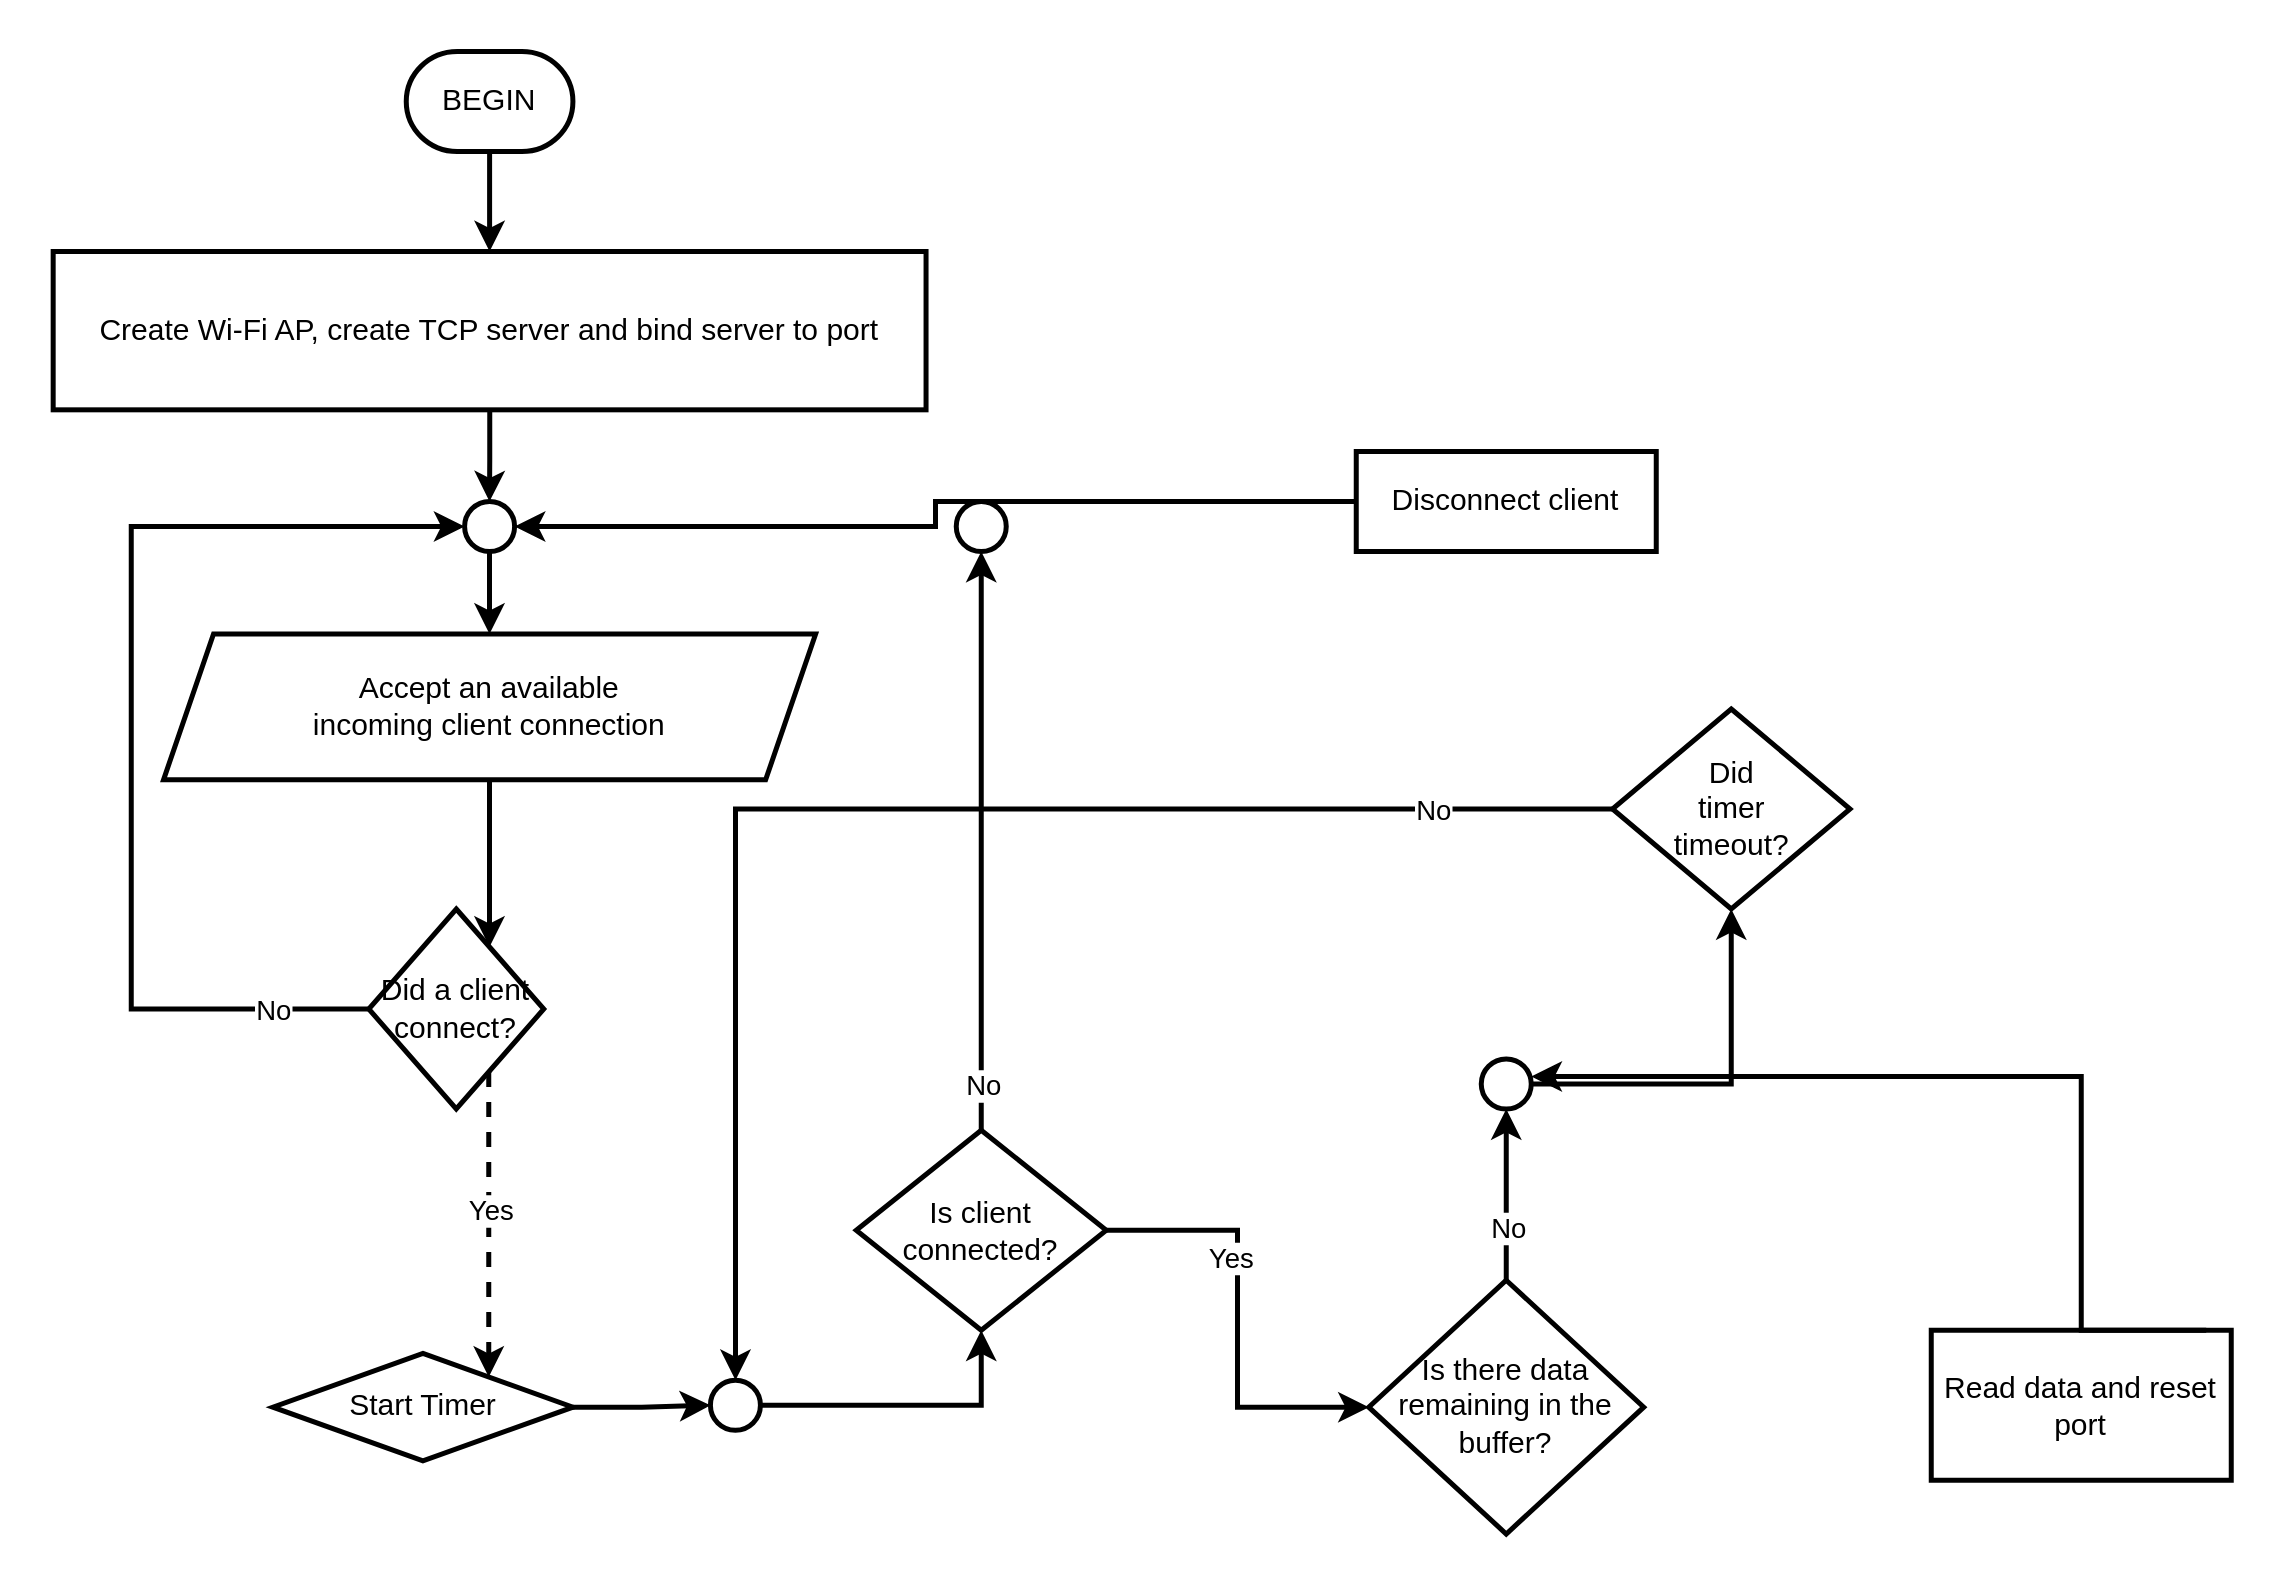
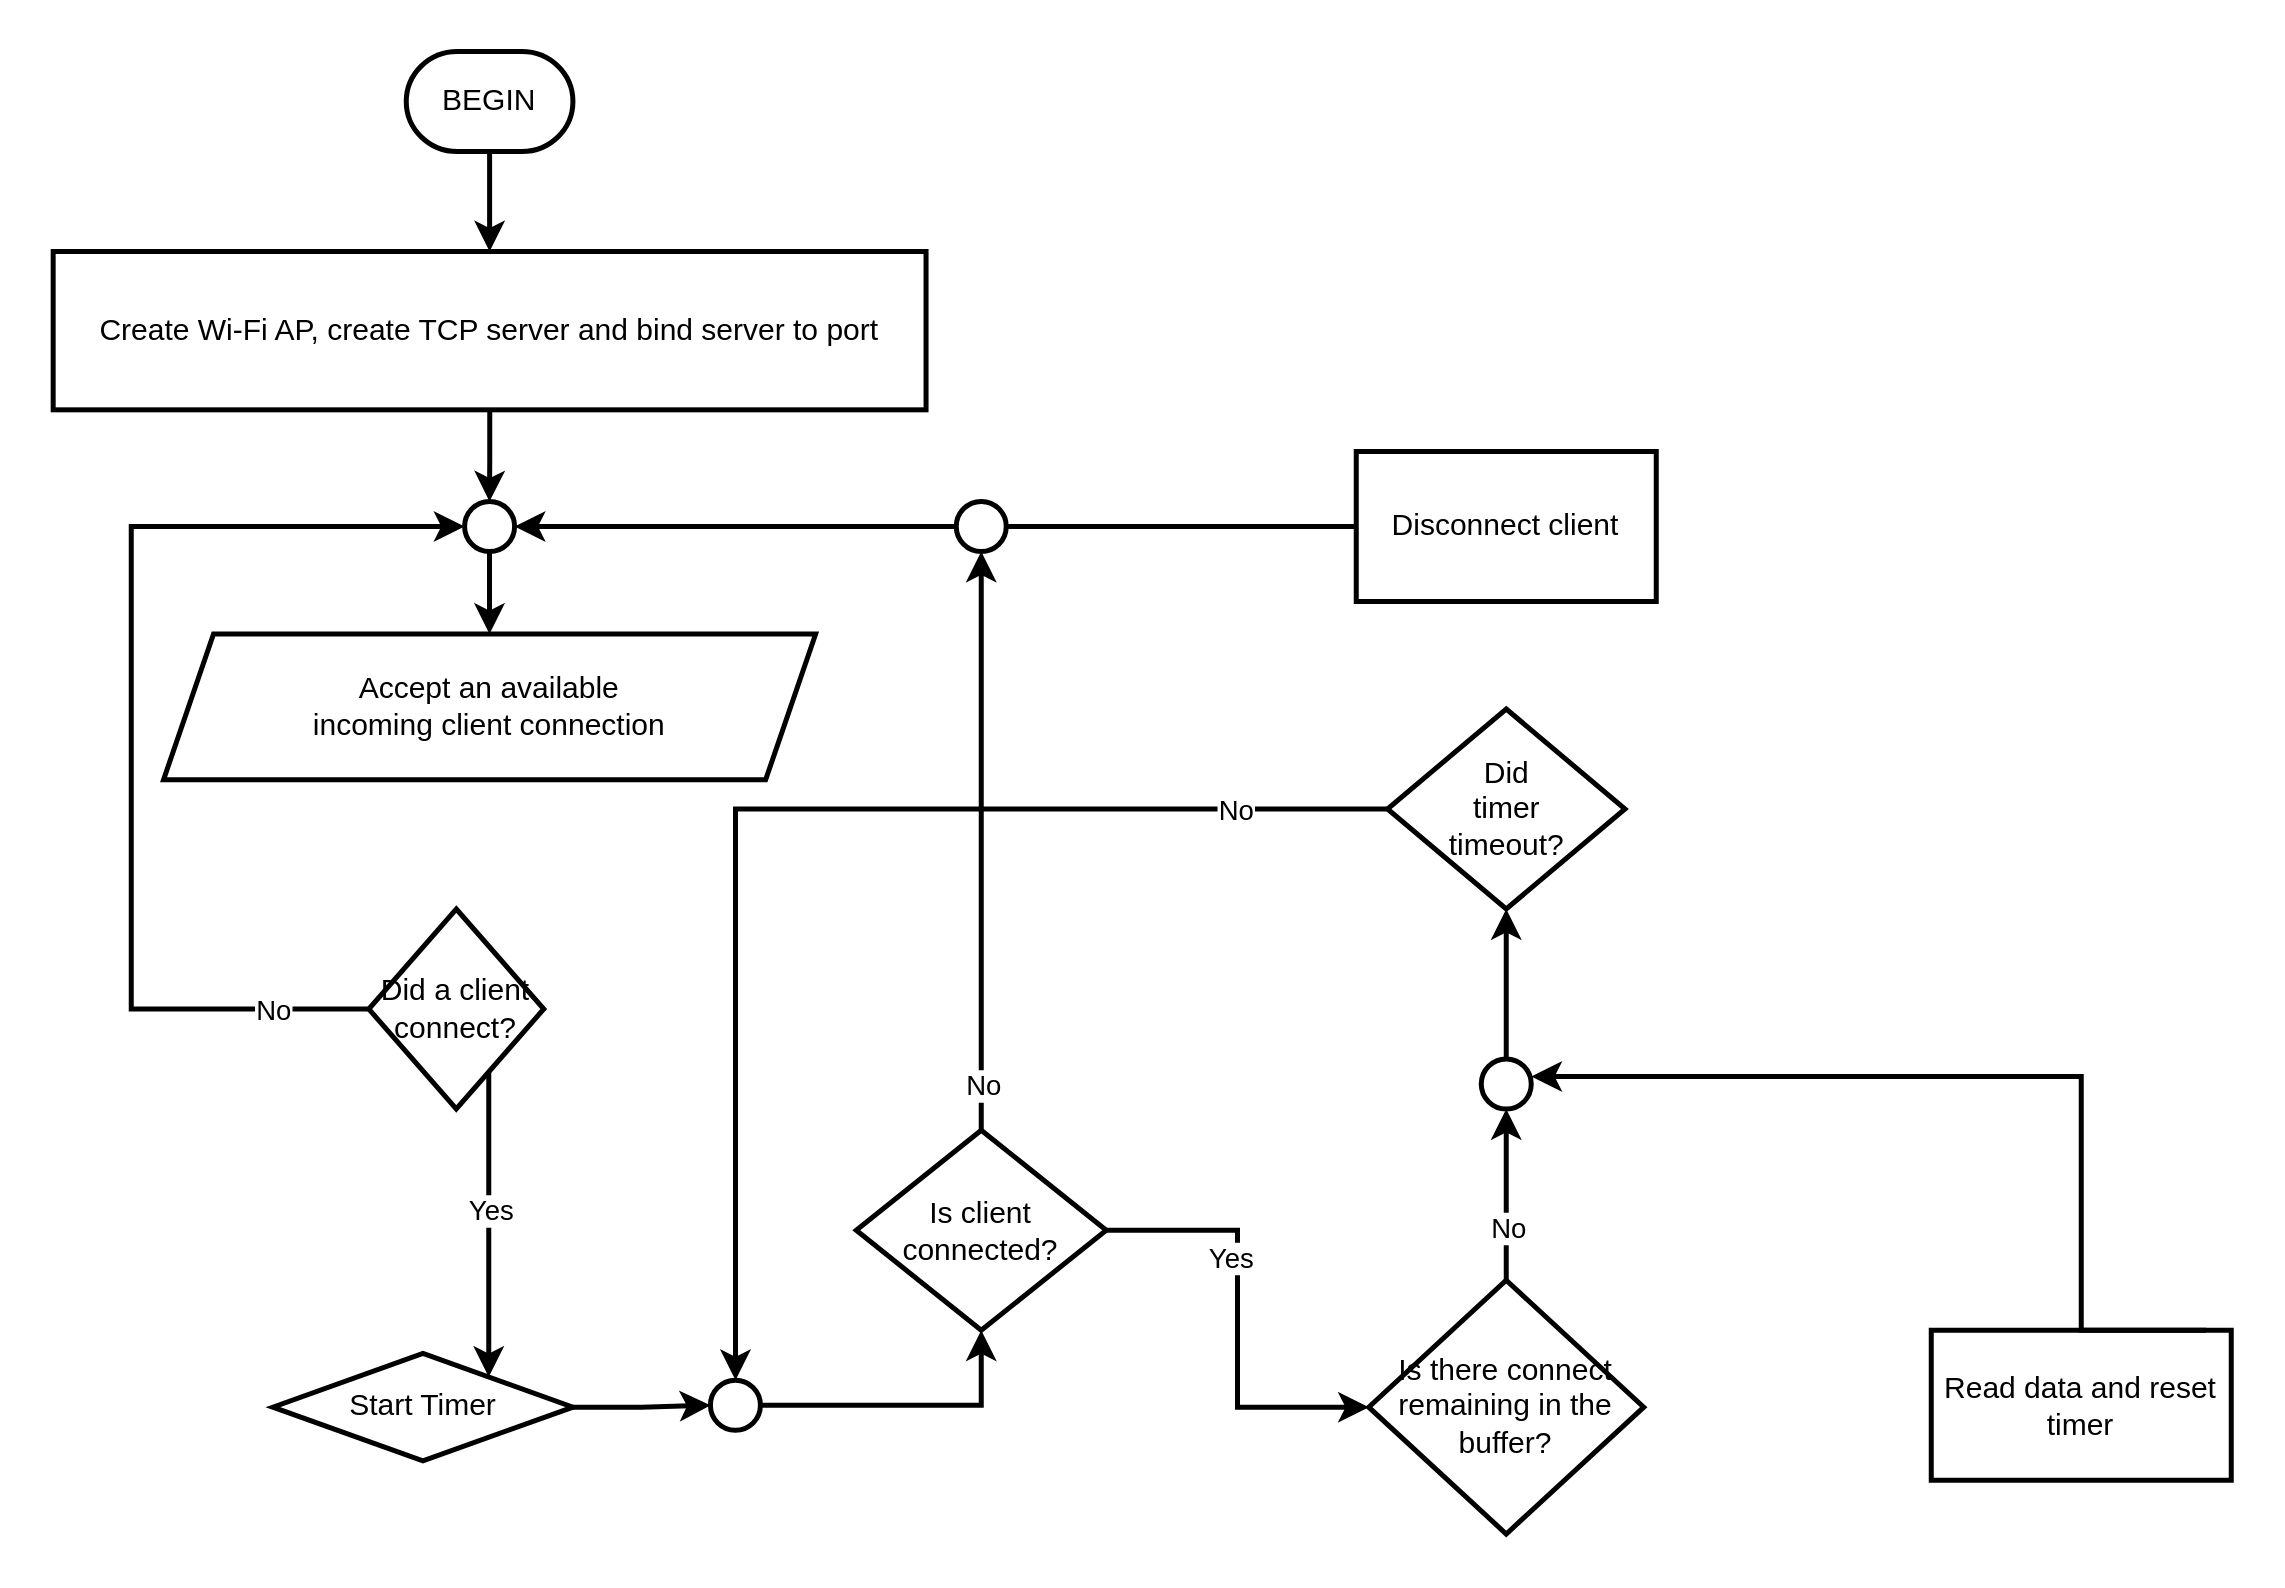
(1506, 501) -> (1506, 526)
(1731, 809) -> (1506, 809)
(490, 852) -> none
(489, 1094) -> (489, 1094)
(1506, 1406) -> (1506, 1406)
(2081, 1406) -> (2081, 1406)
